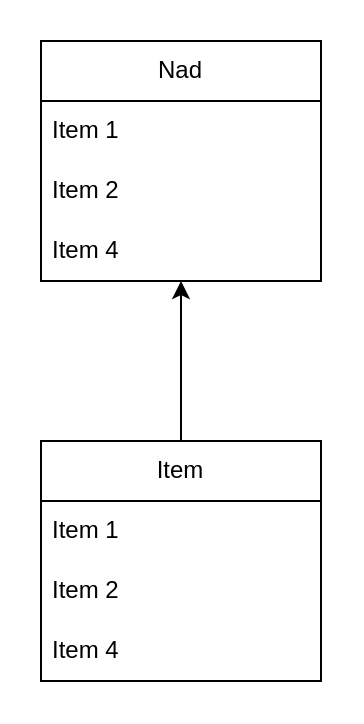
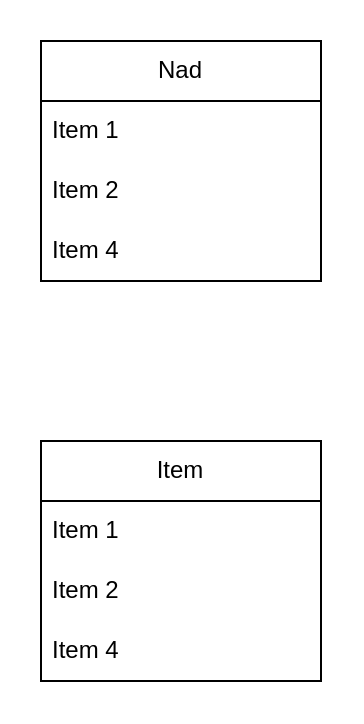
(181, 368) -> none
